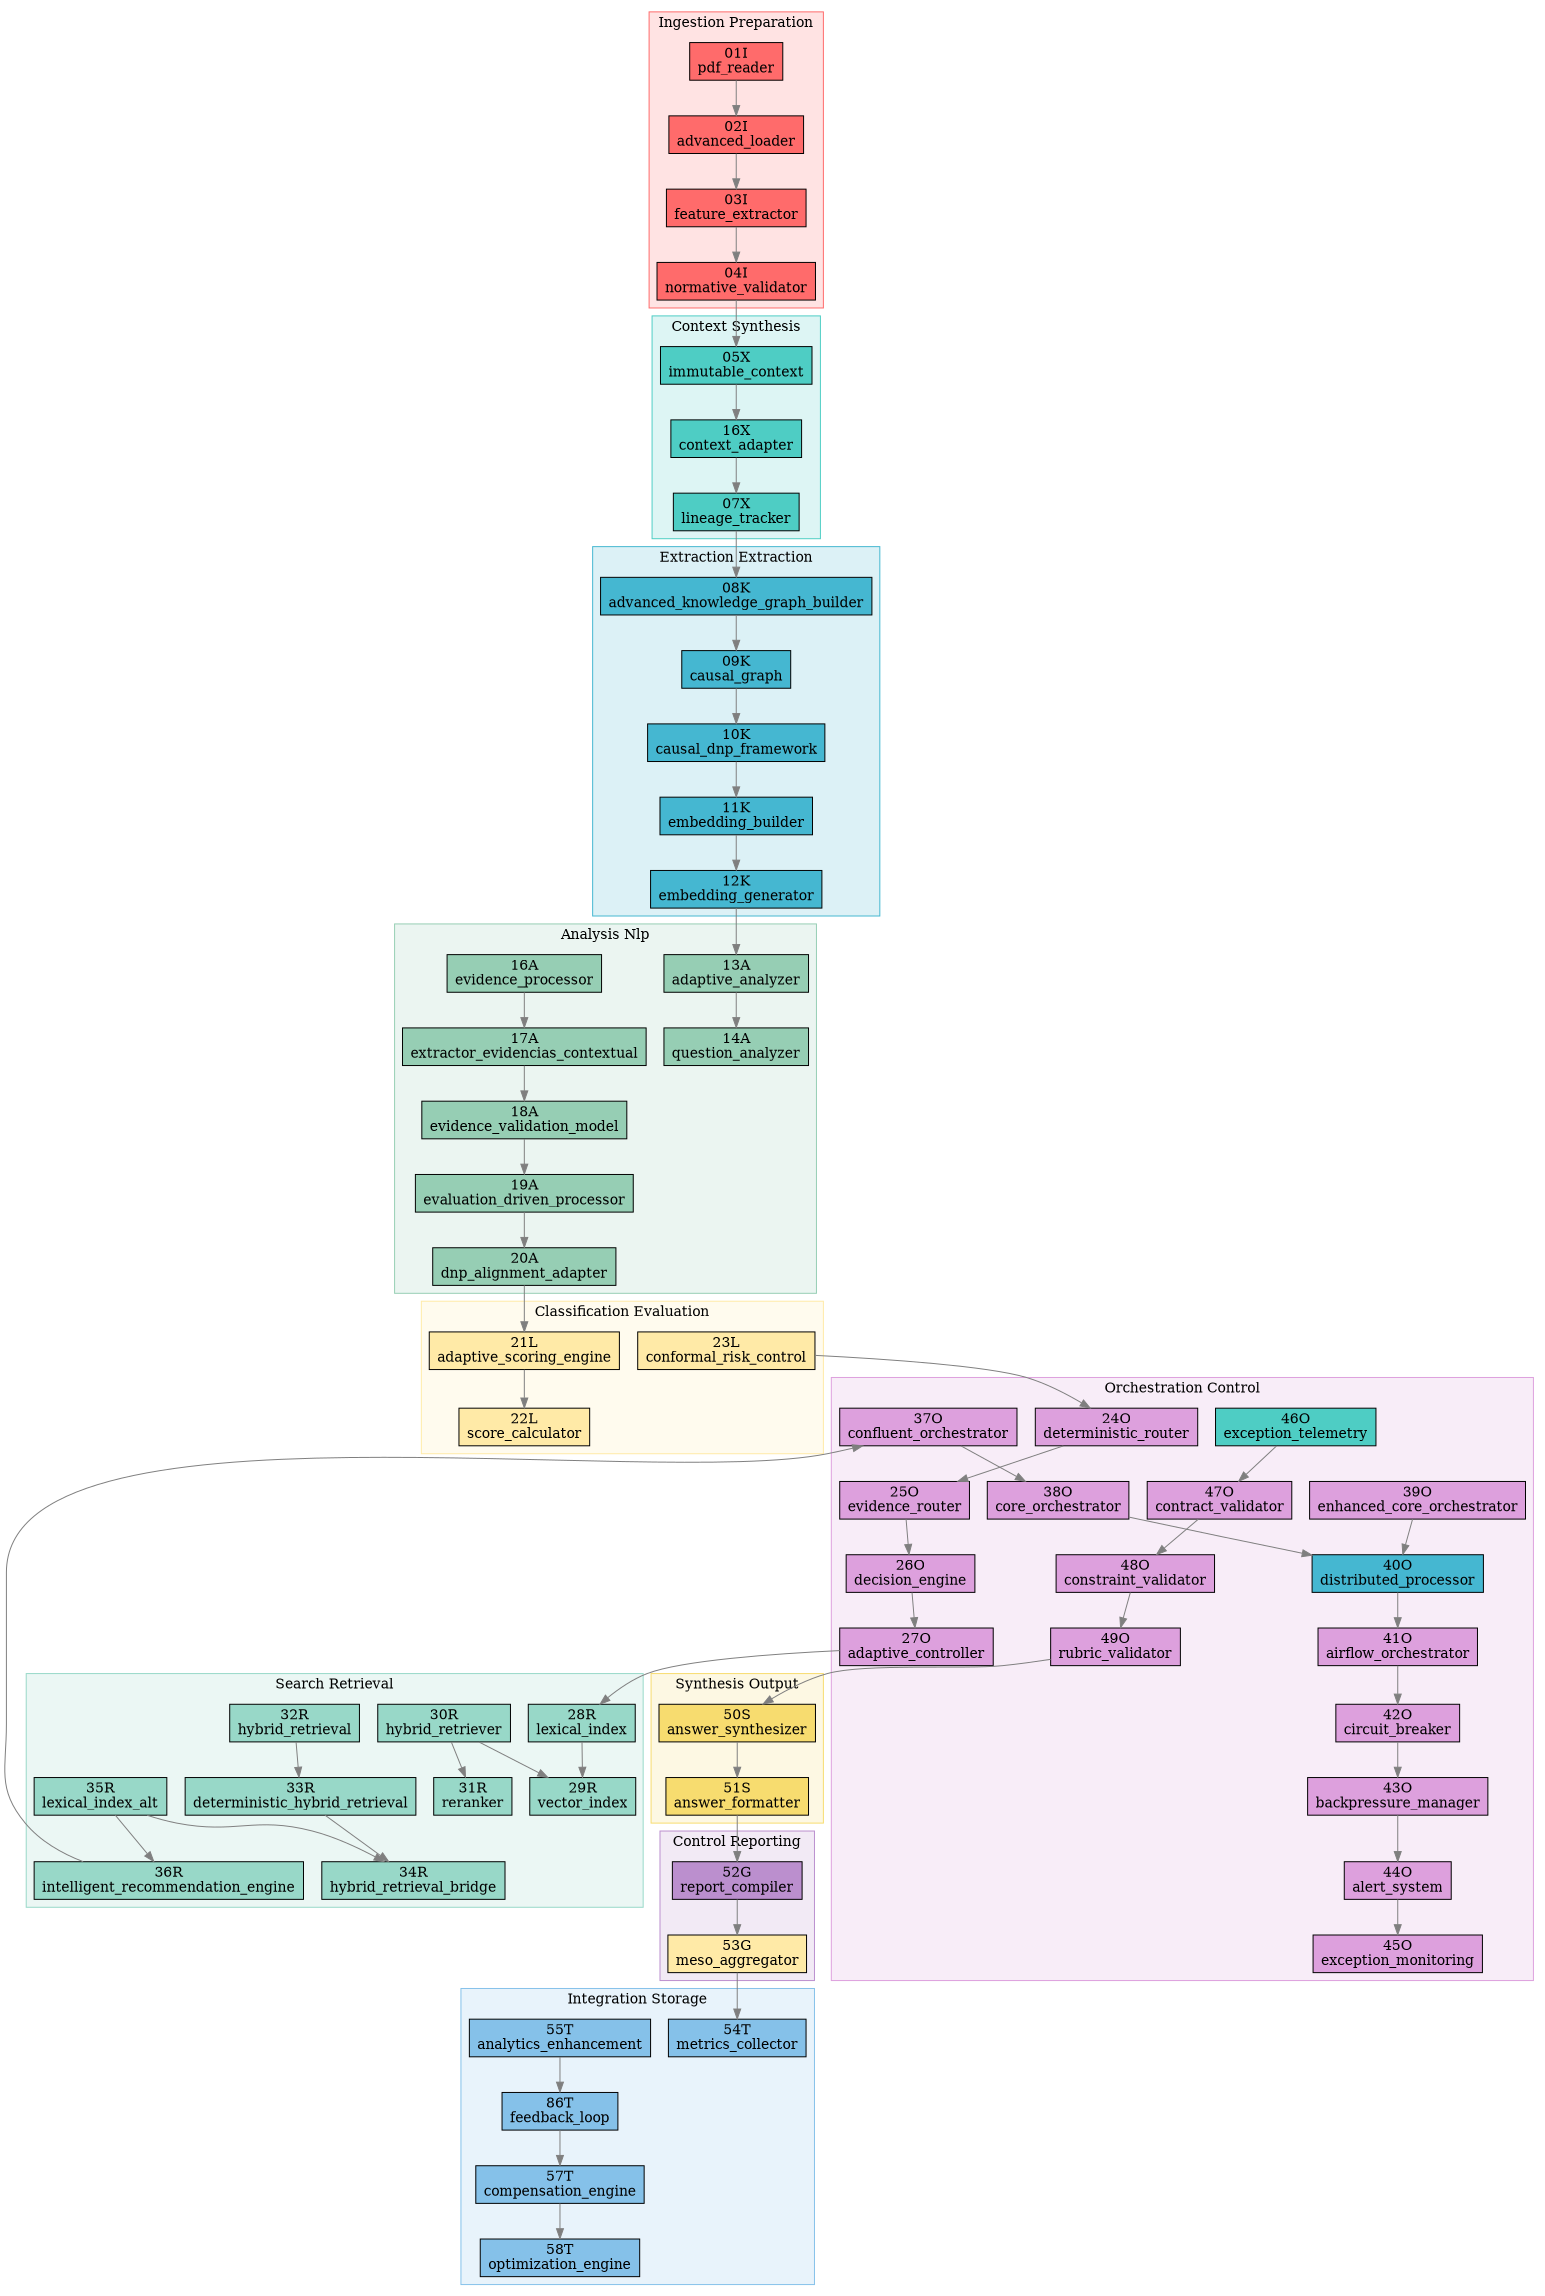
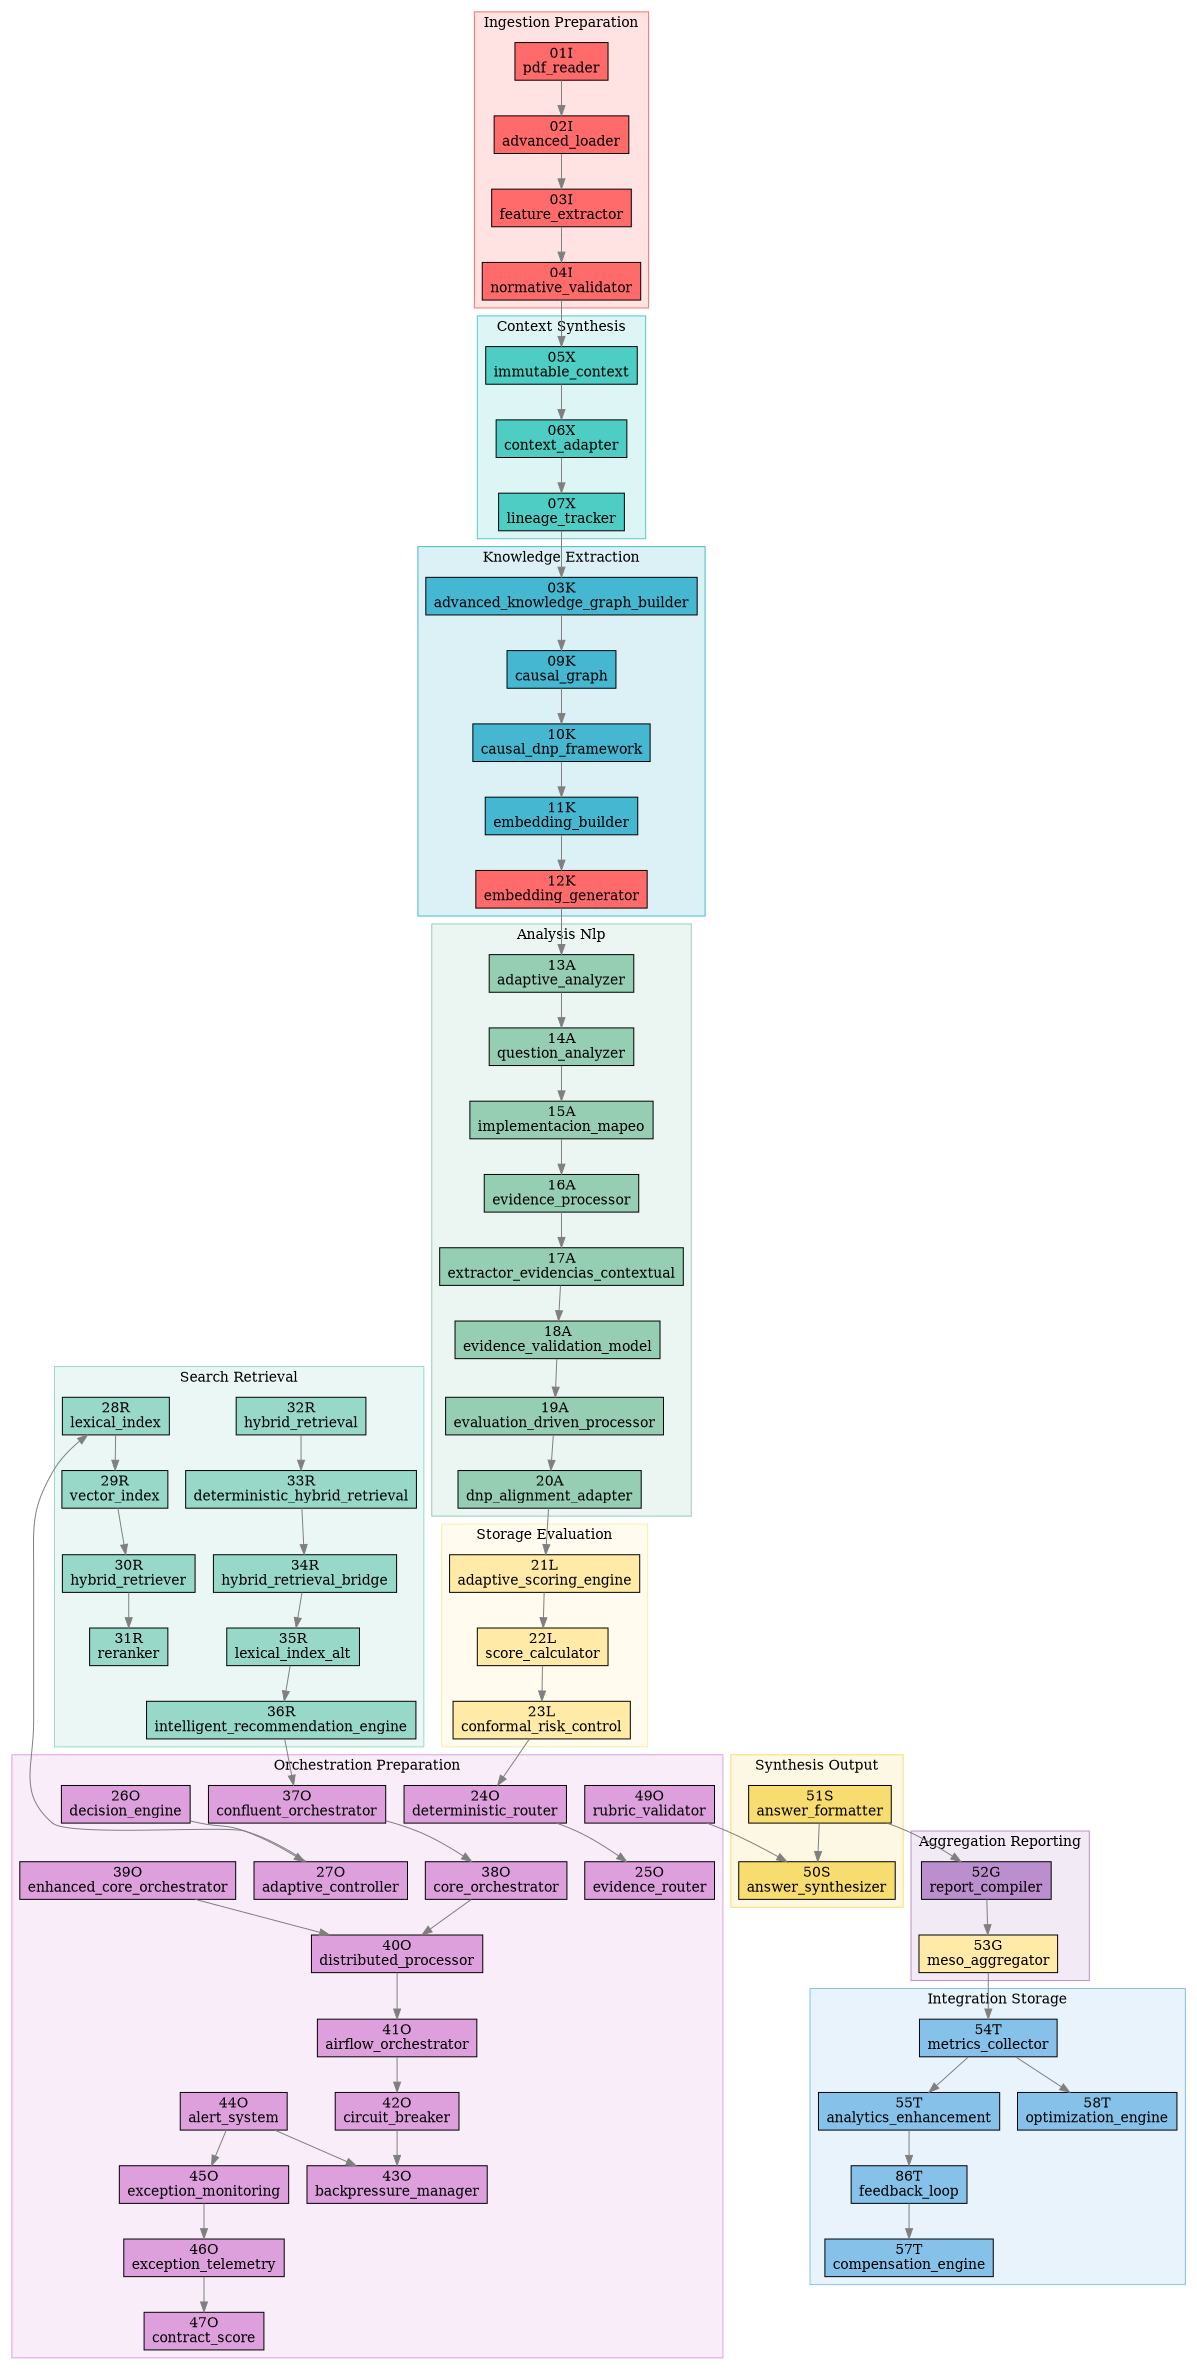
(736, 439) -> (561, 439)
(736, 558) -> (561, 558)
(736, 596) -> (561, 596)
(736, 889) -> (561, 889)
none -> (561, 1120)
(622, 1313) -> (545, 1535)
(1182, 1389) -> (367, 1766)
(1296, 1427) -> (204, 2258)
(1220, 1500) -> (204, 2331)
(907, 1532) -> none
(1135, 1574) -> none
(1398, 1574) -> (397, 1954)
none -> (542, 1678)
(737, 1755) -> (819, 1837)
(509, 1757) -> (121, 1526)
(263, 1825) -> (300, 1605)
(1398, 1833) -> (311, 2146)
(737, 1842) -> (1000, 1842)
none -> (953, 2071)
none -> (204, 2216)
(560, 2216) -> (1039, 2072)
